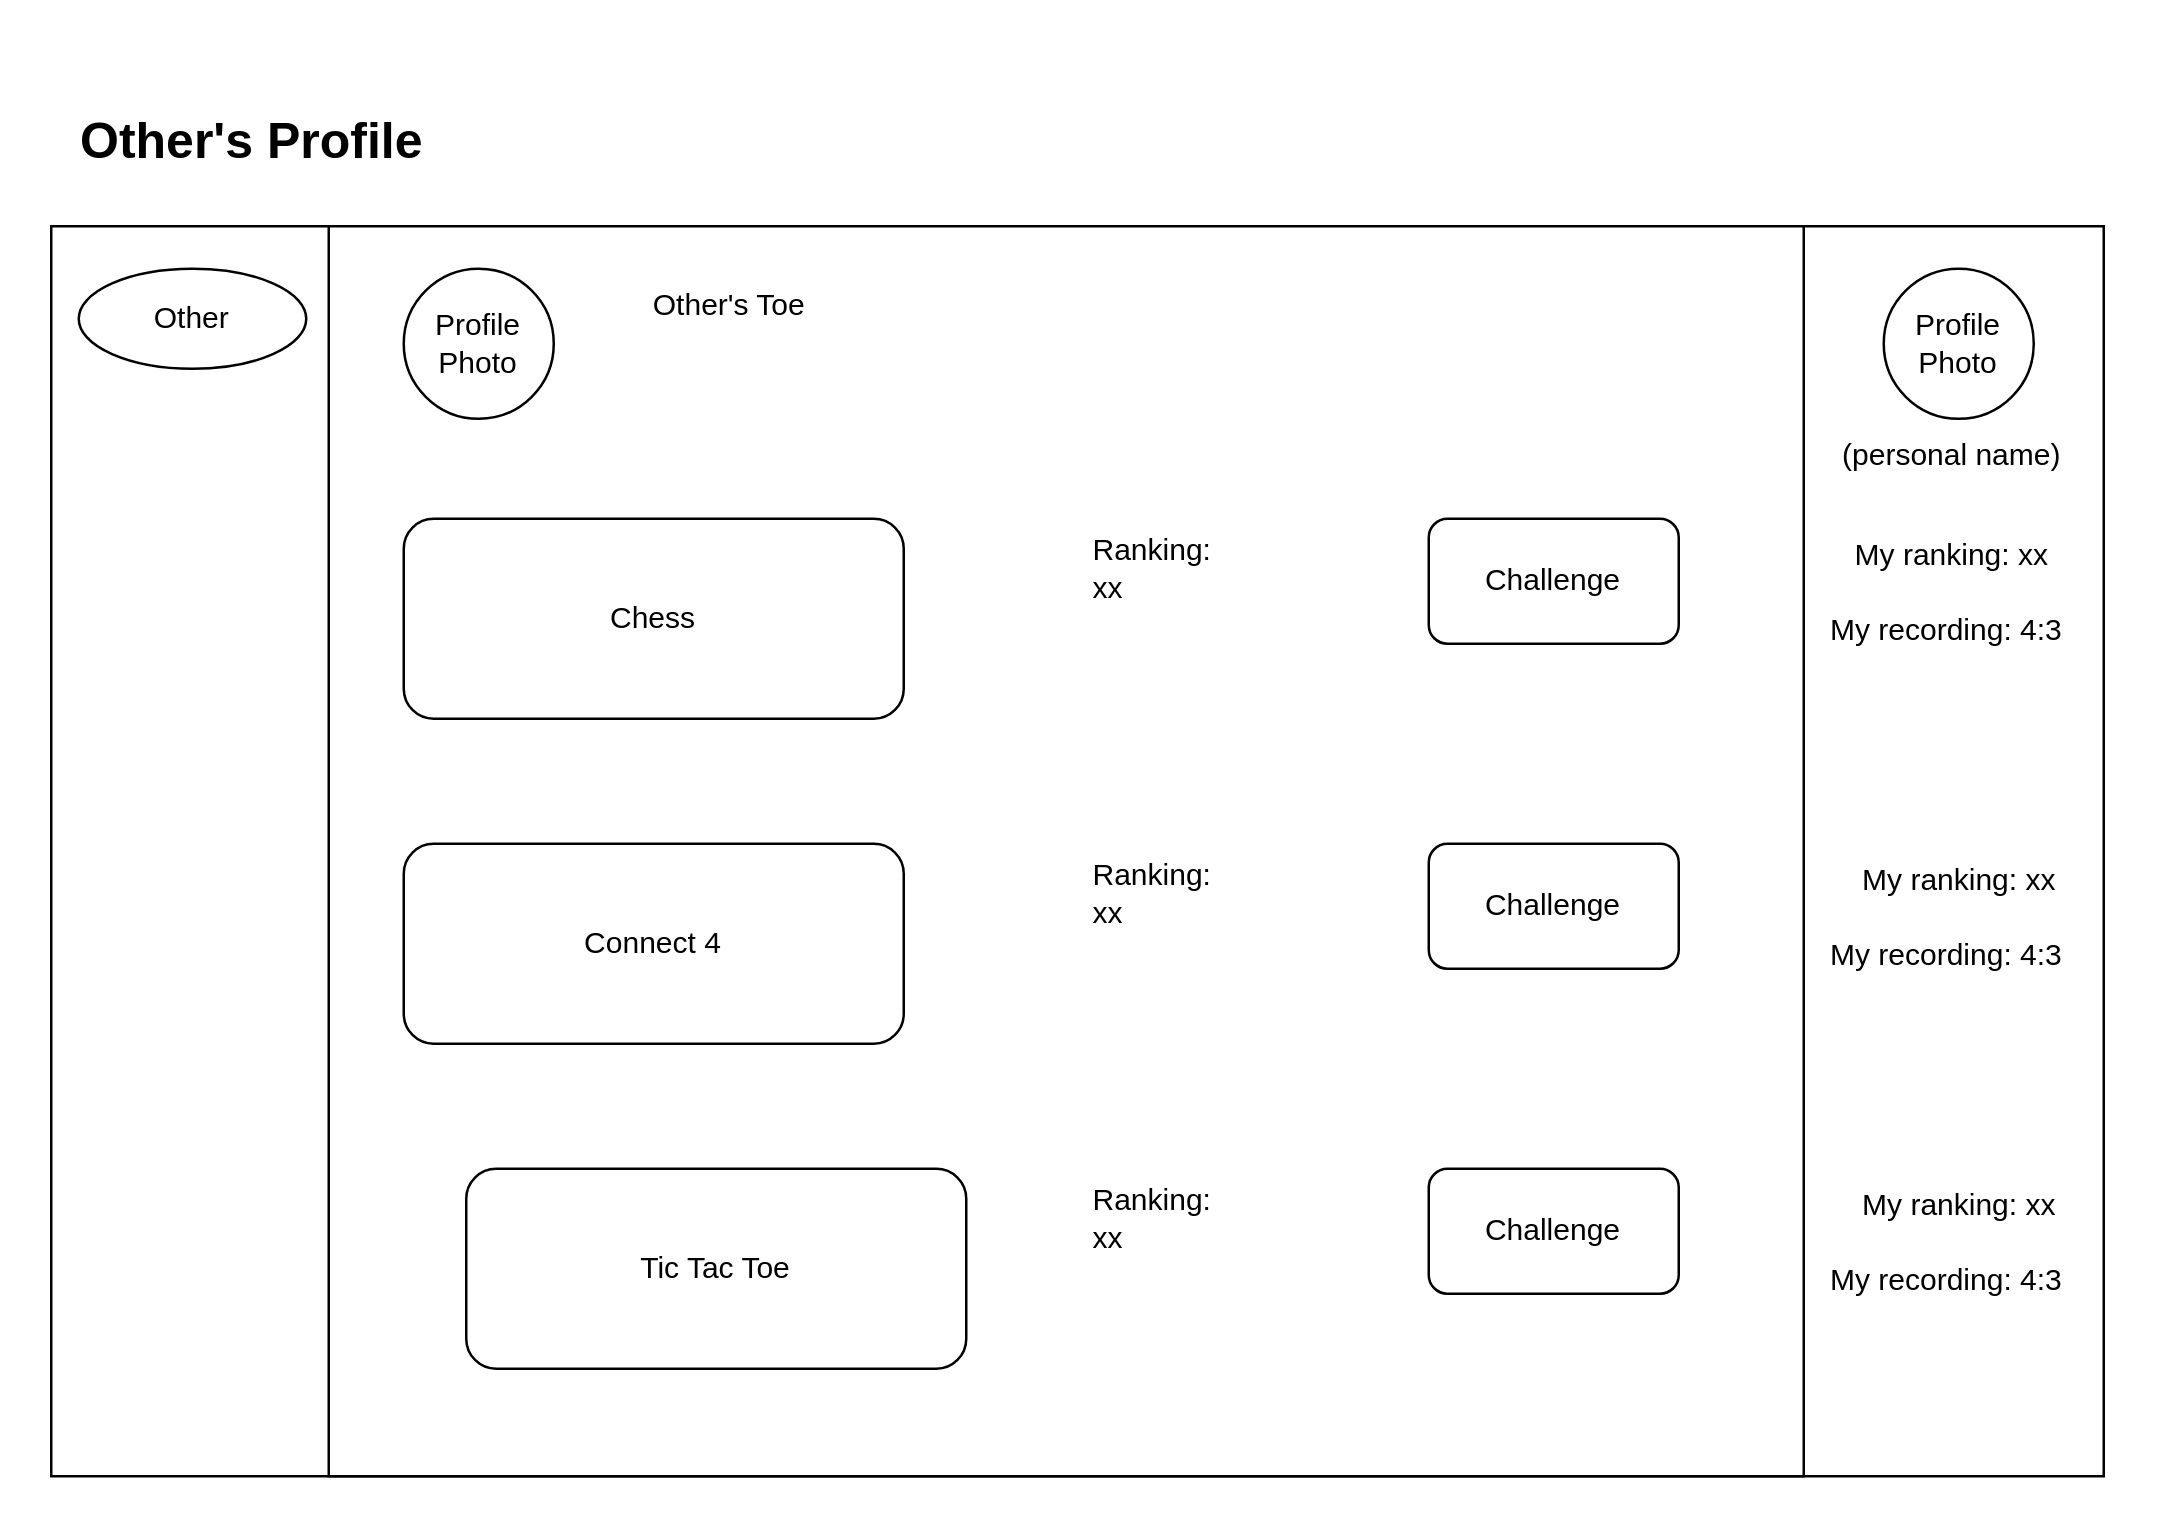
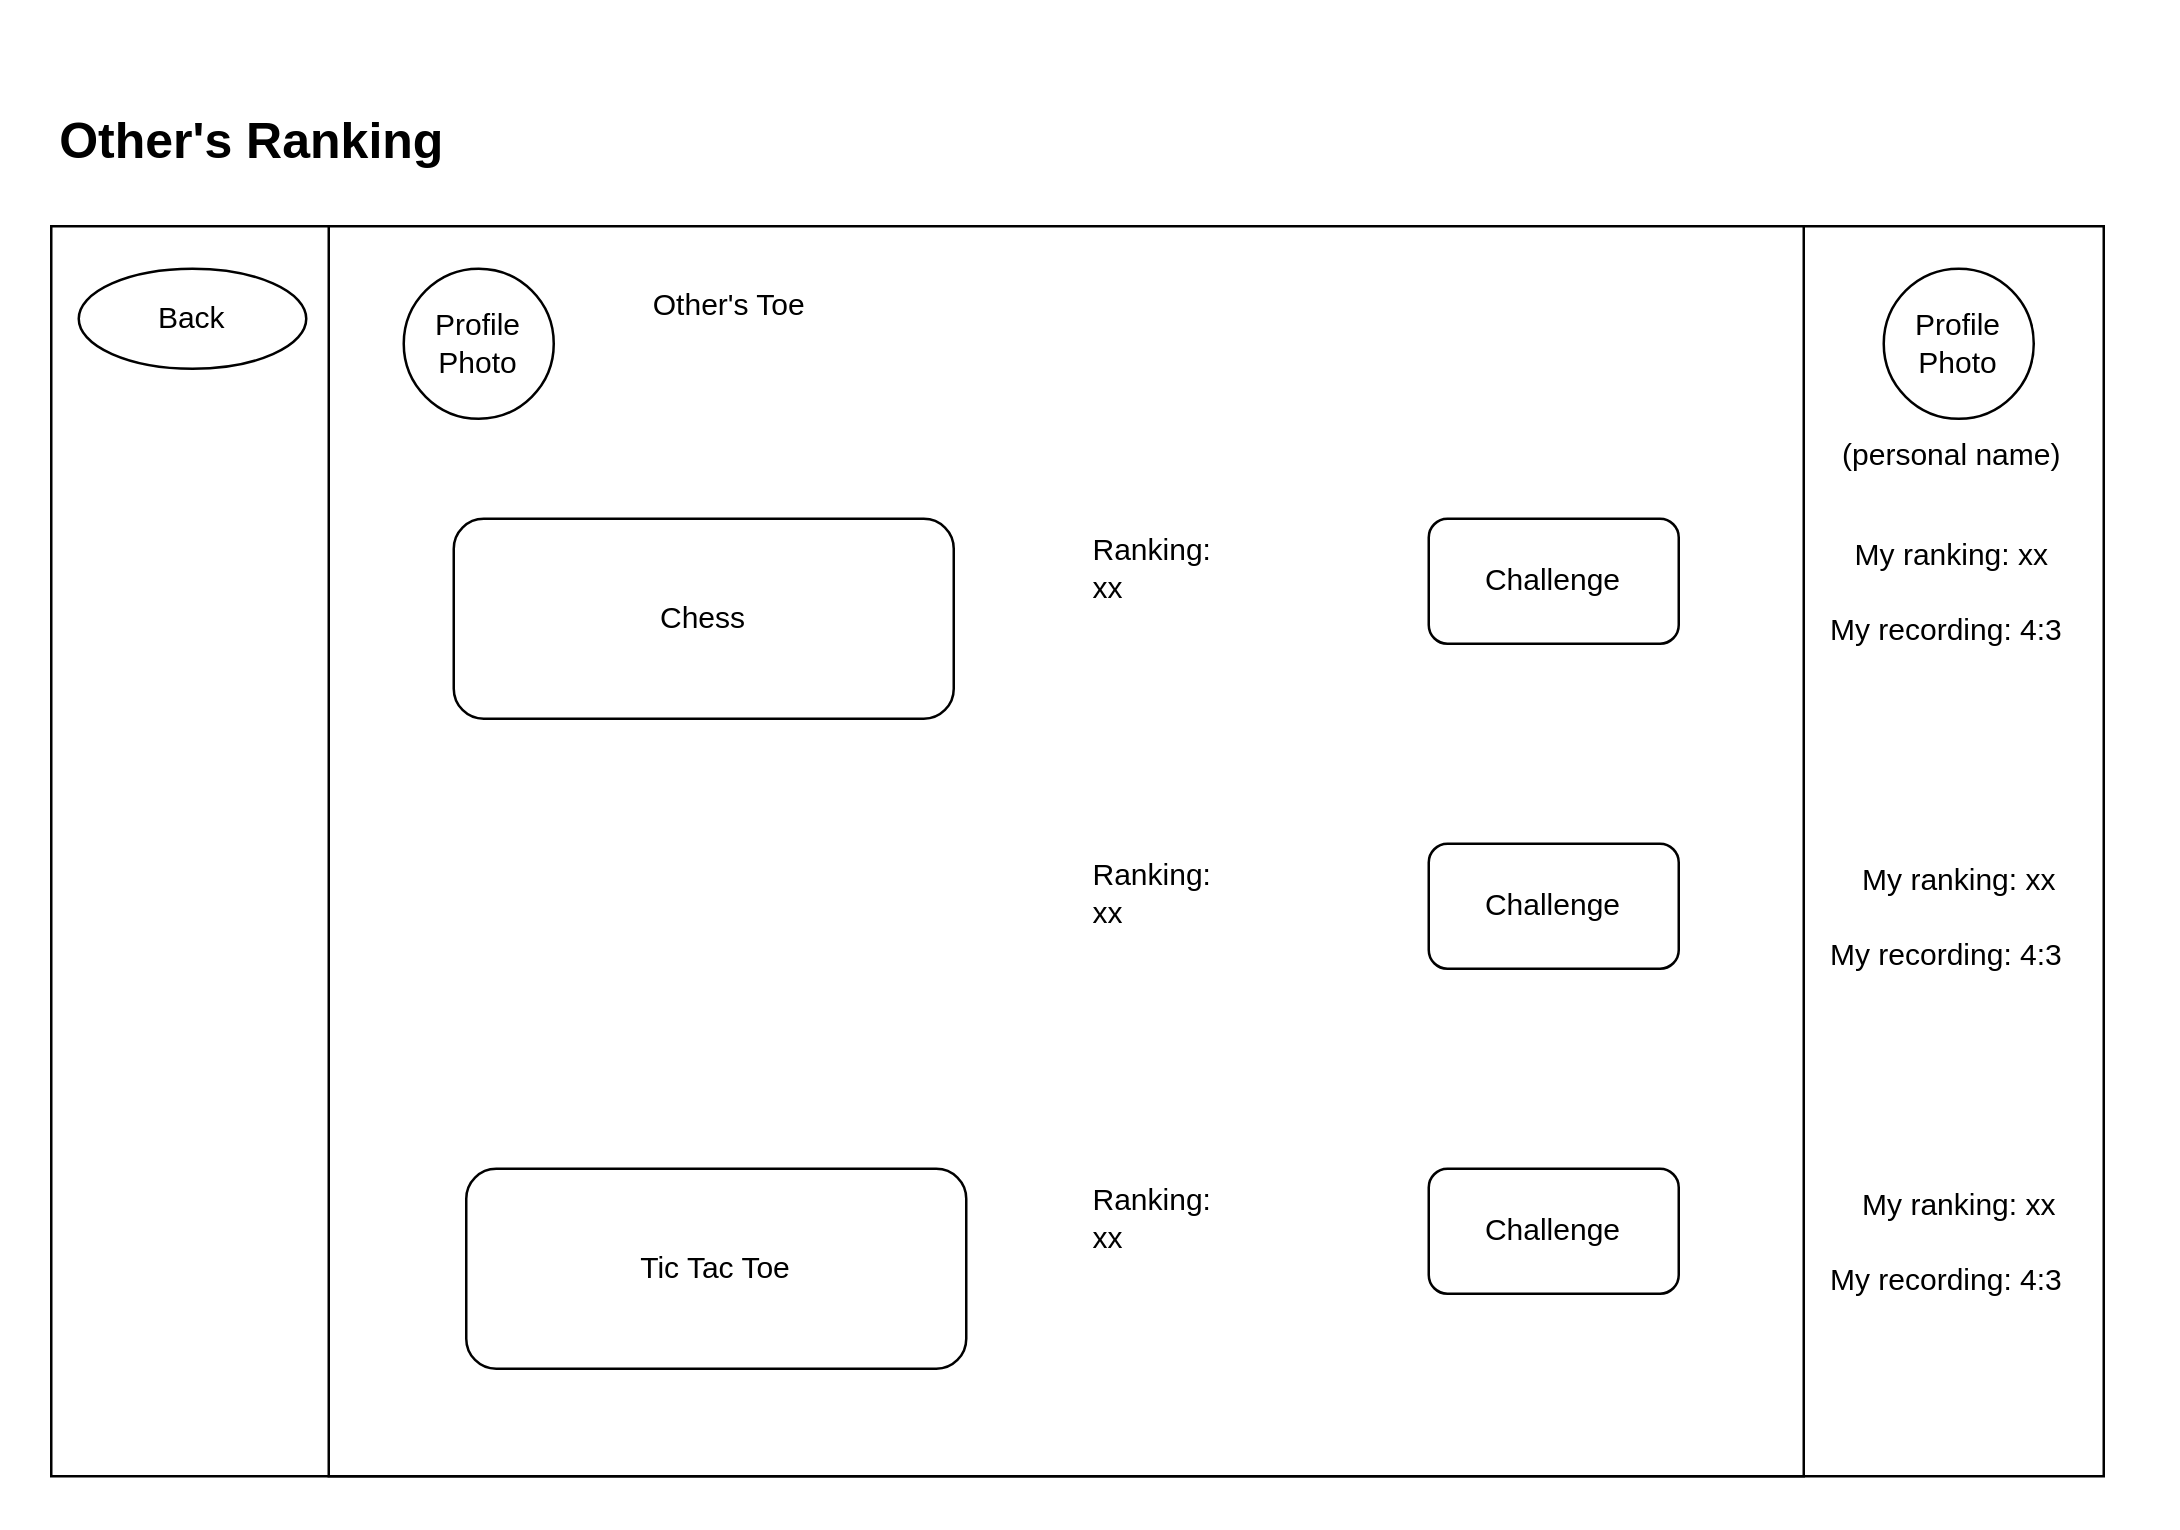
(253, 139) -> (253, 139)
(193, 319) -> (193, 319)
(654, 619) -> (704, 619)
(654, 944) -> none
